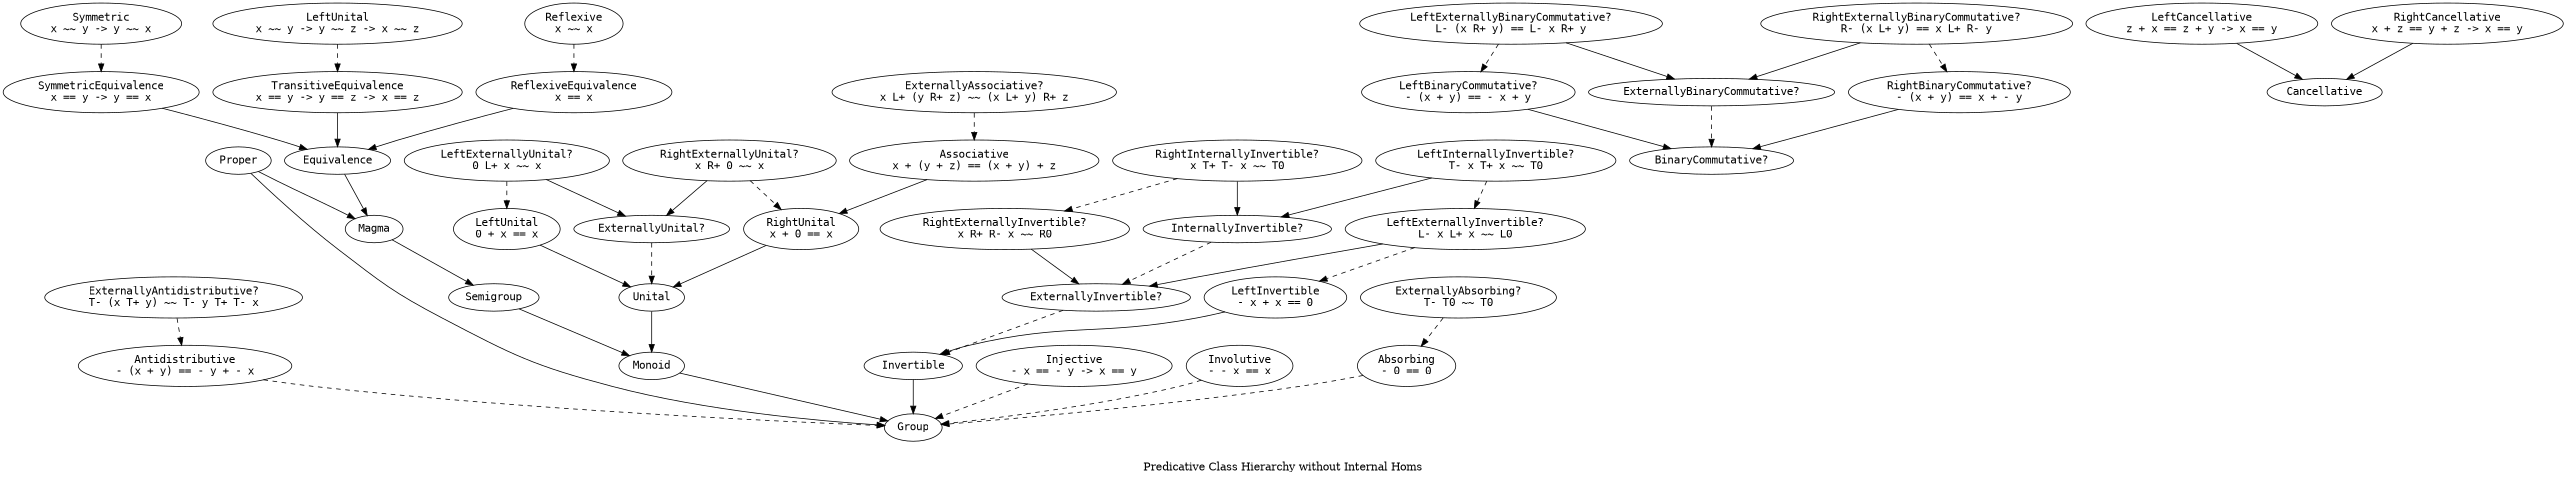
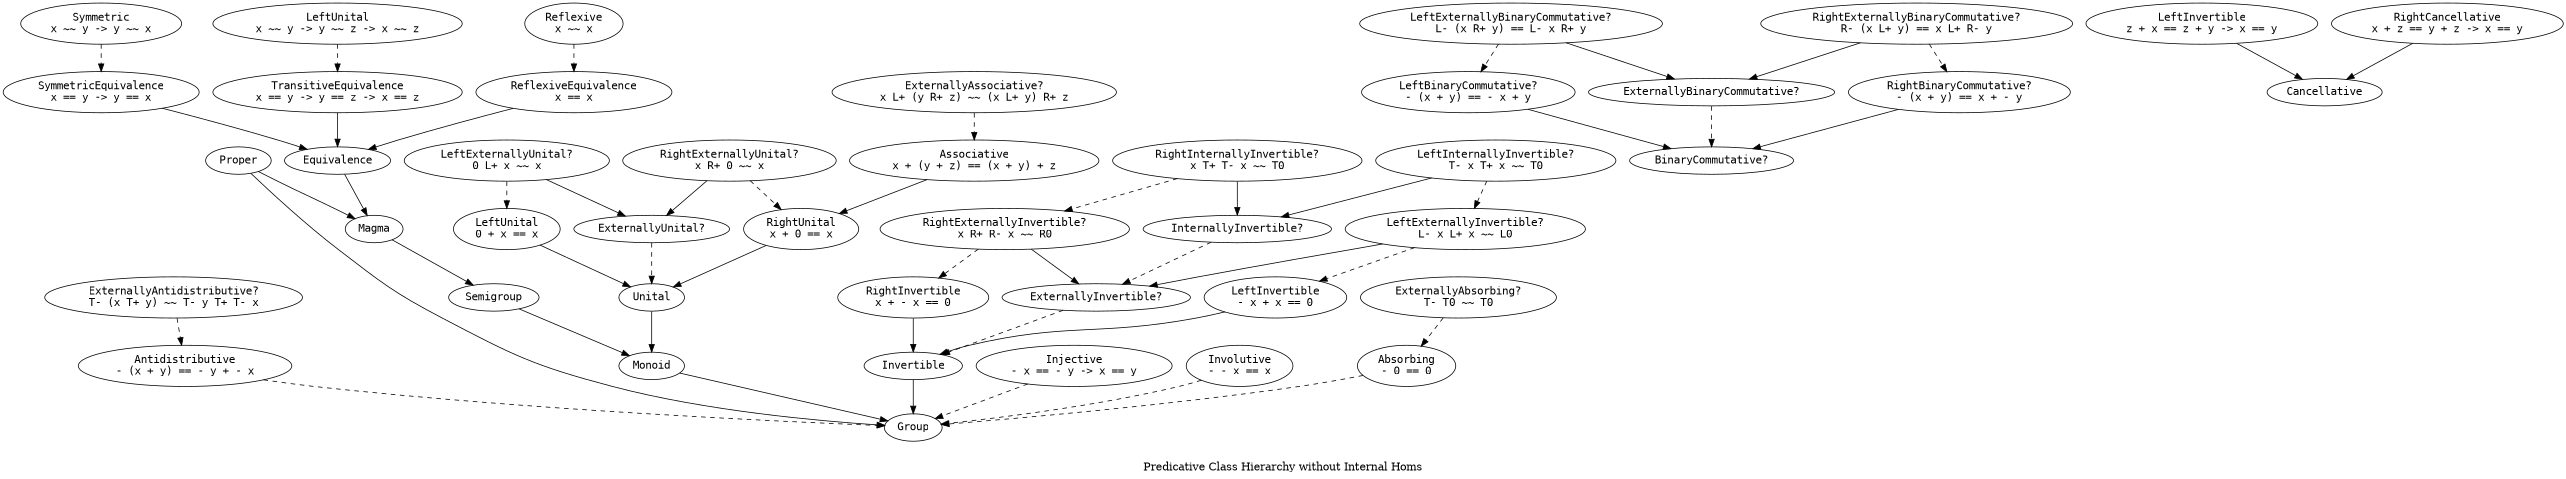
(2202, 24) -> (2202, 24)
none -> (913, 297)
